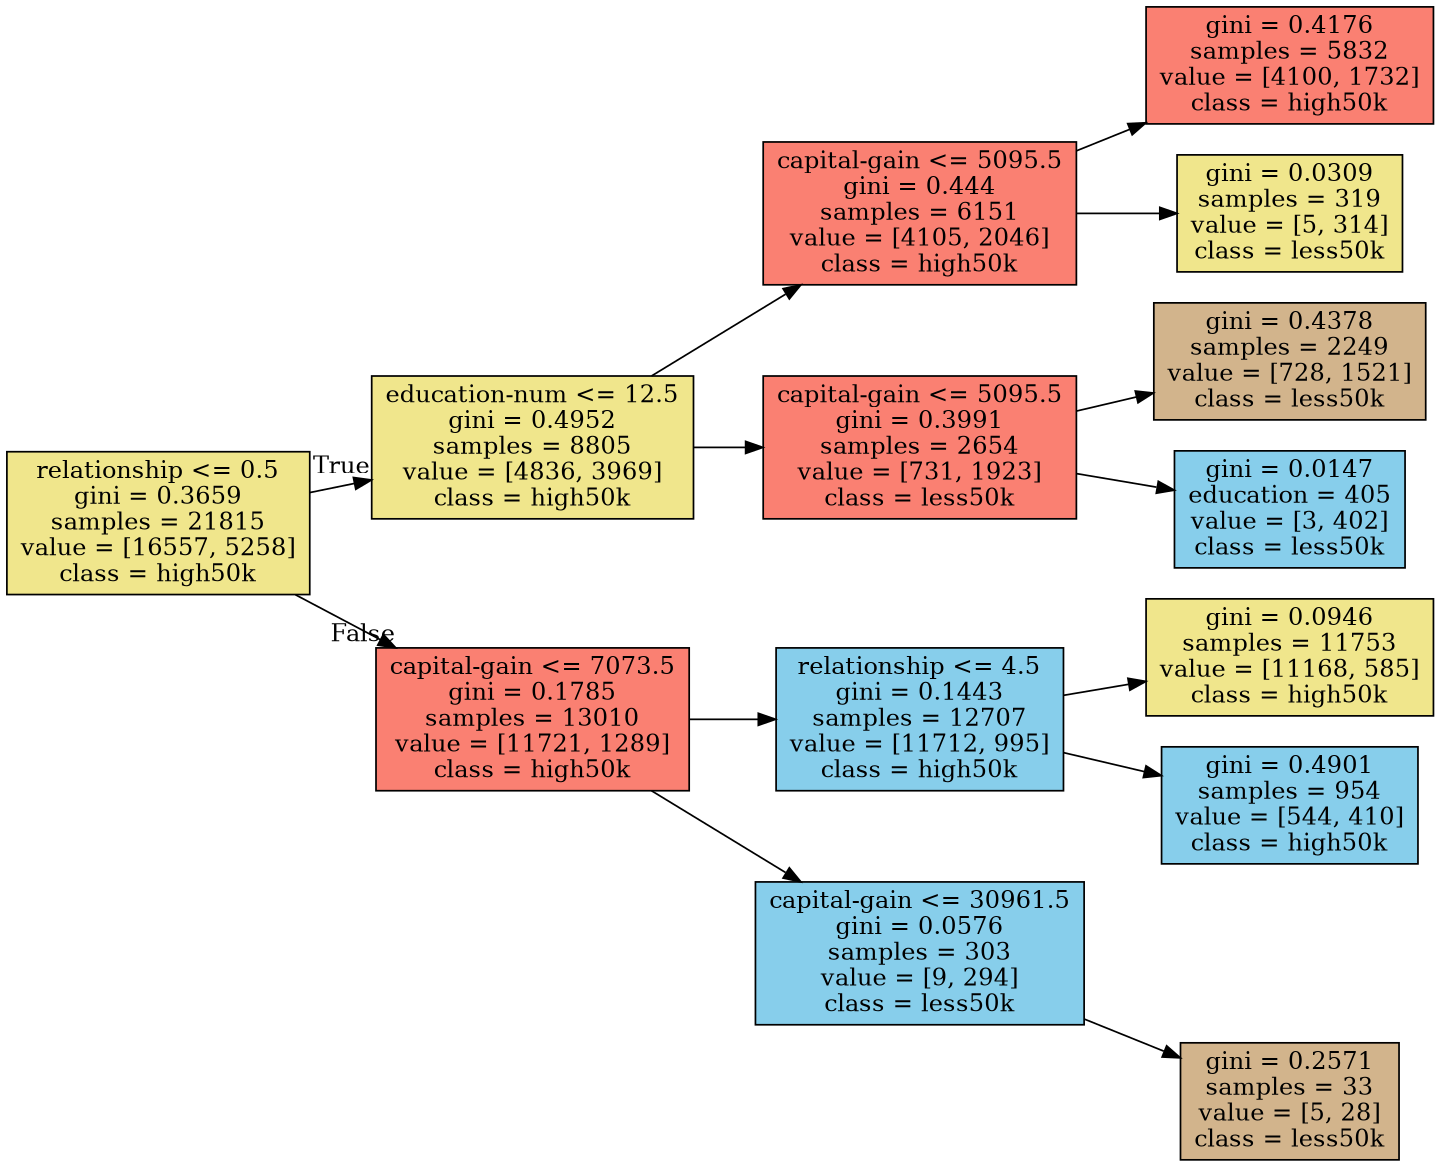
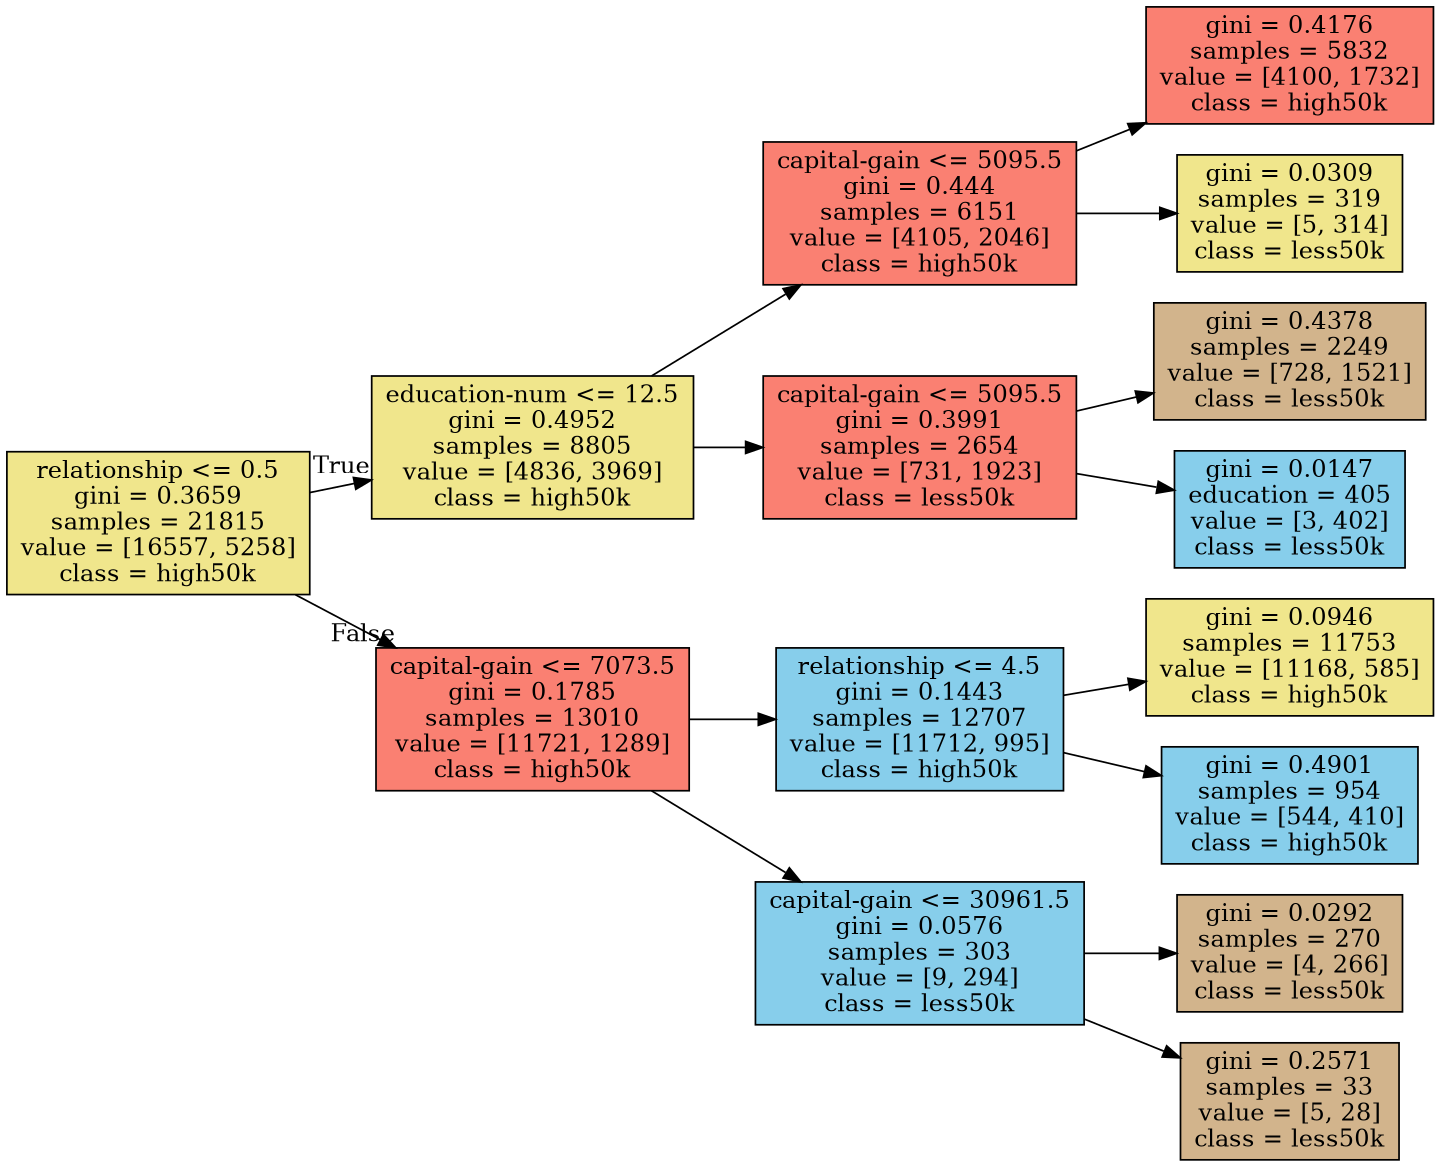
none -> (1290, 953)
